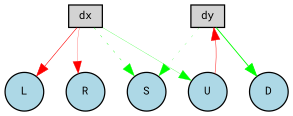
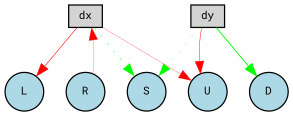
(77, 44) -> (94, 57)
(141, 51) -> (141, 51)
(216, 57) -> (200, 44)
